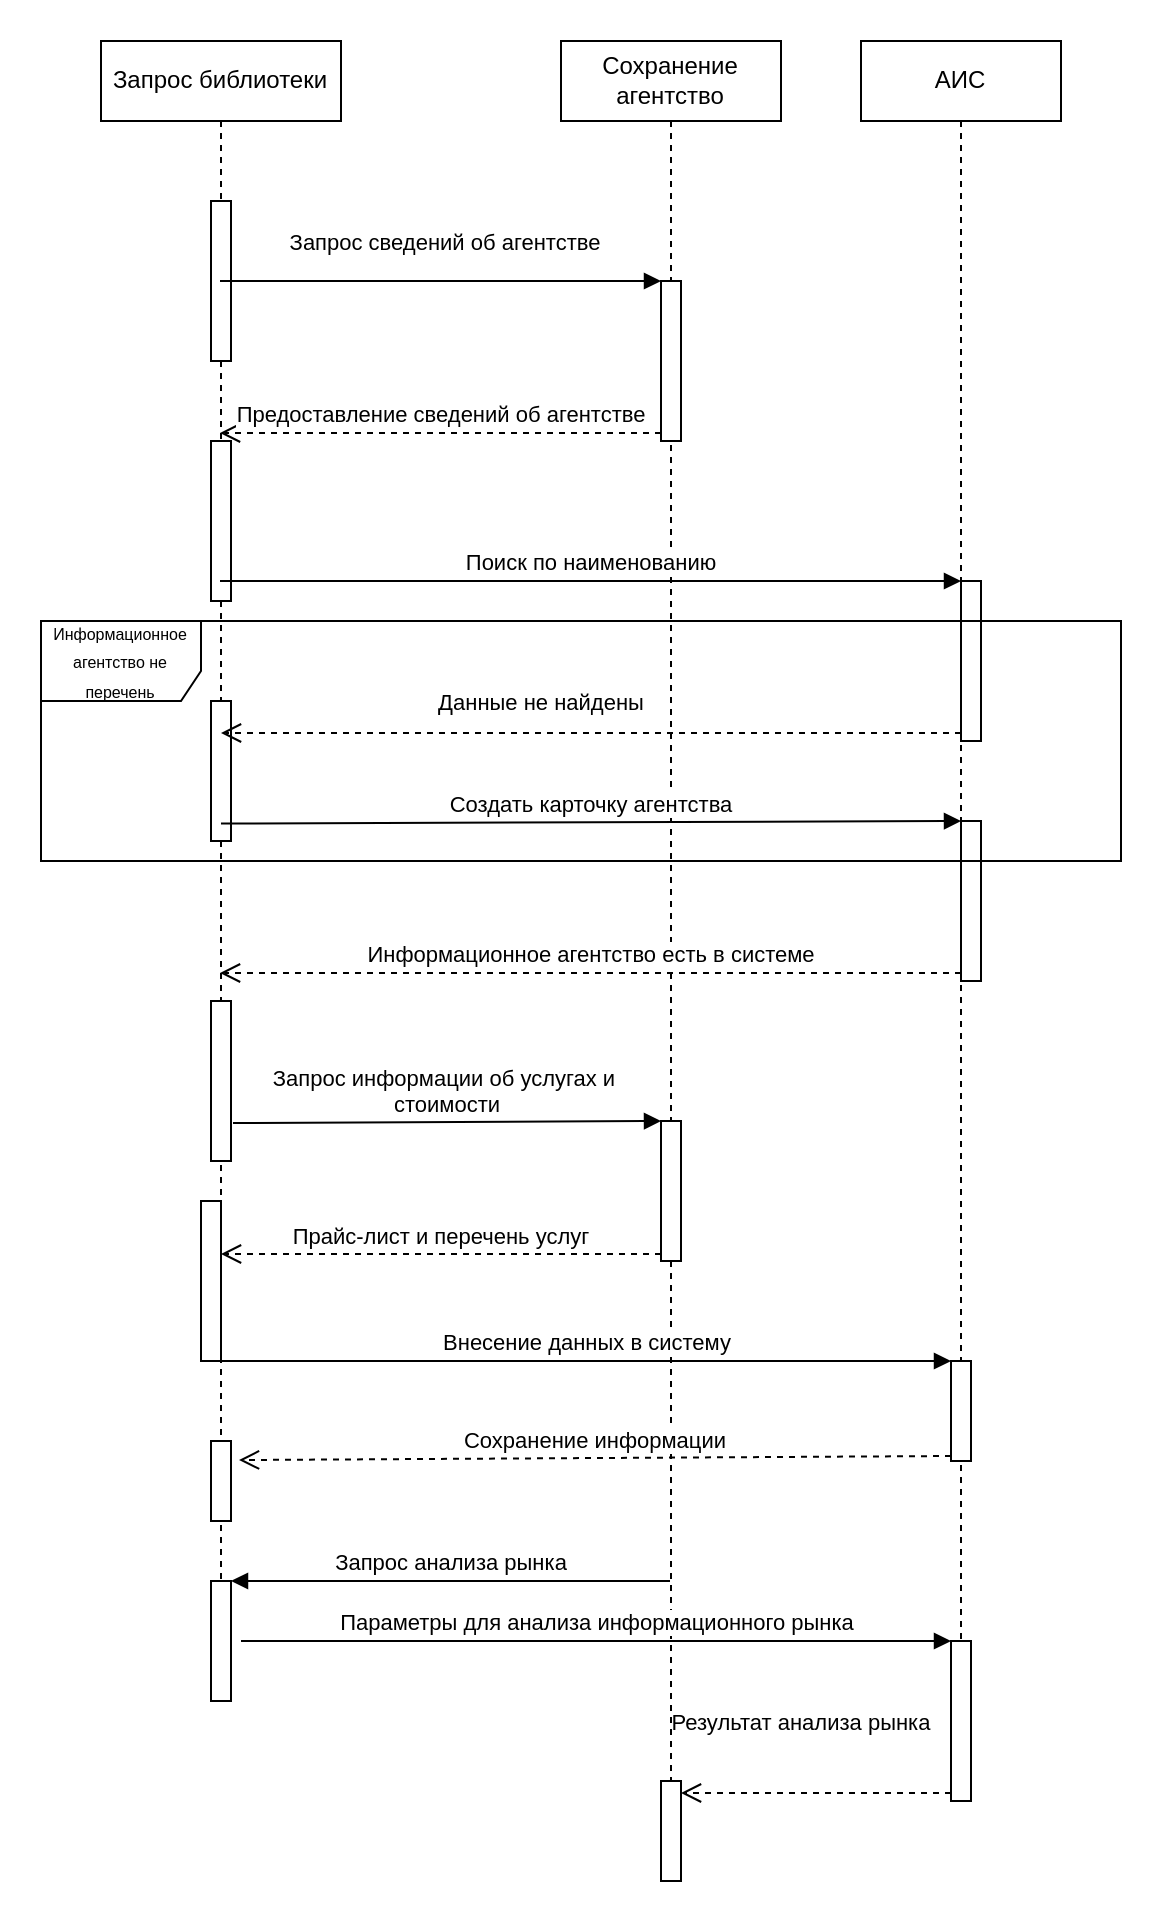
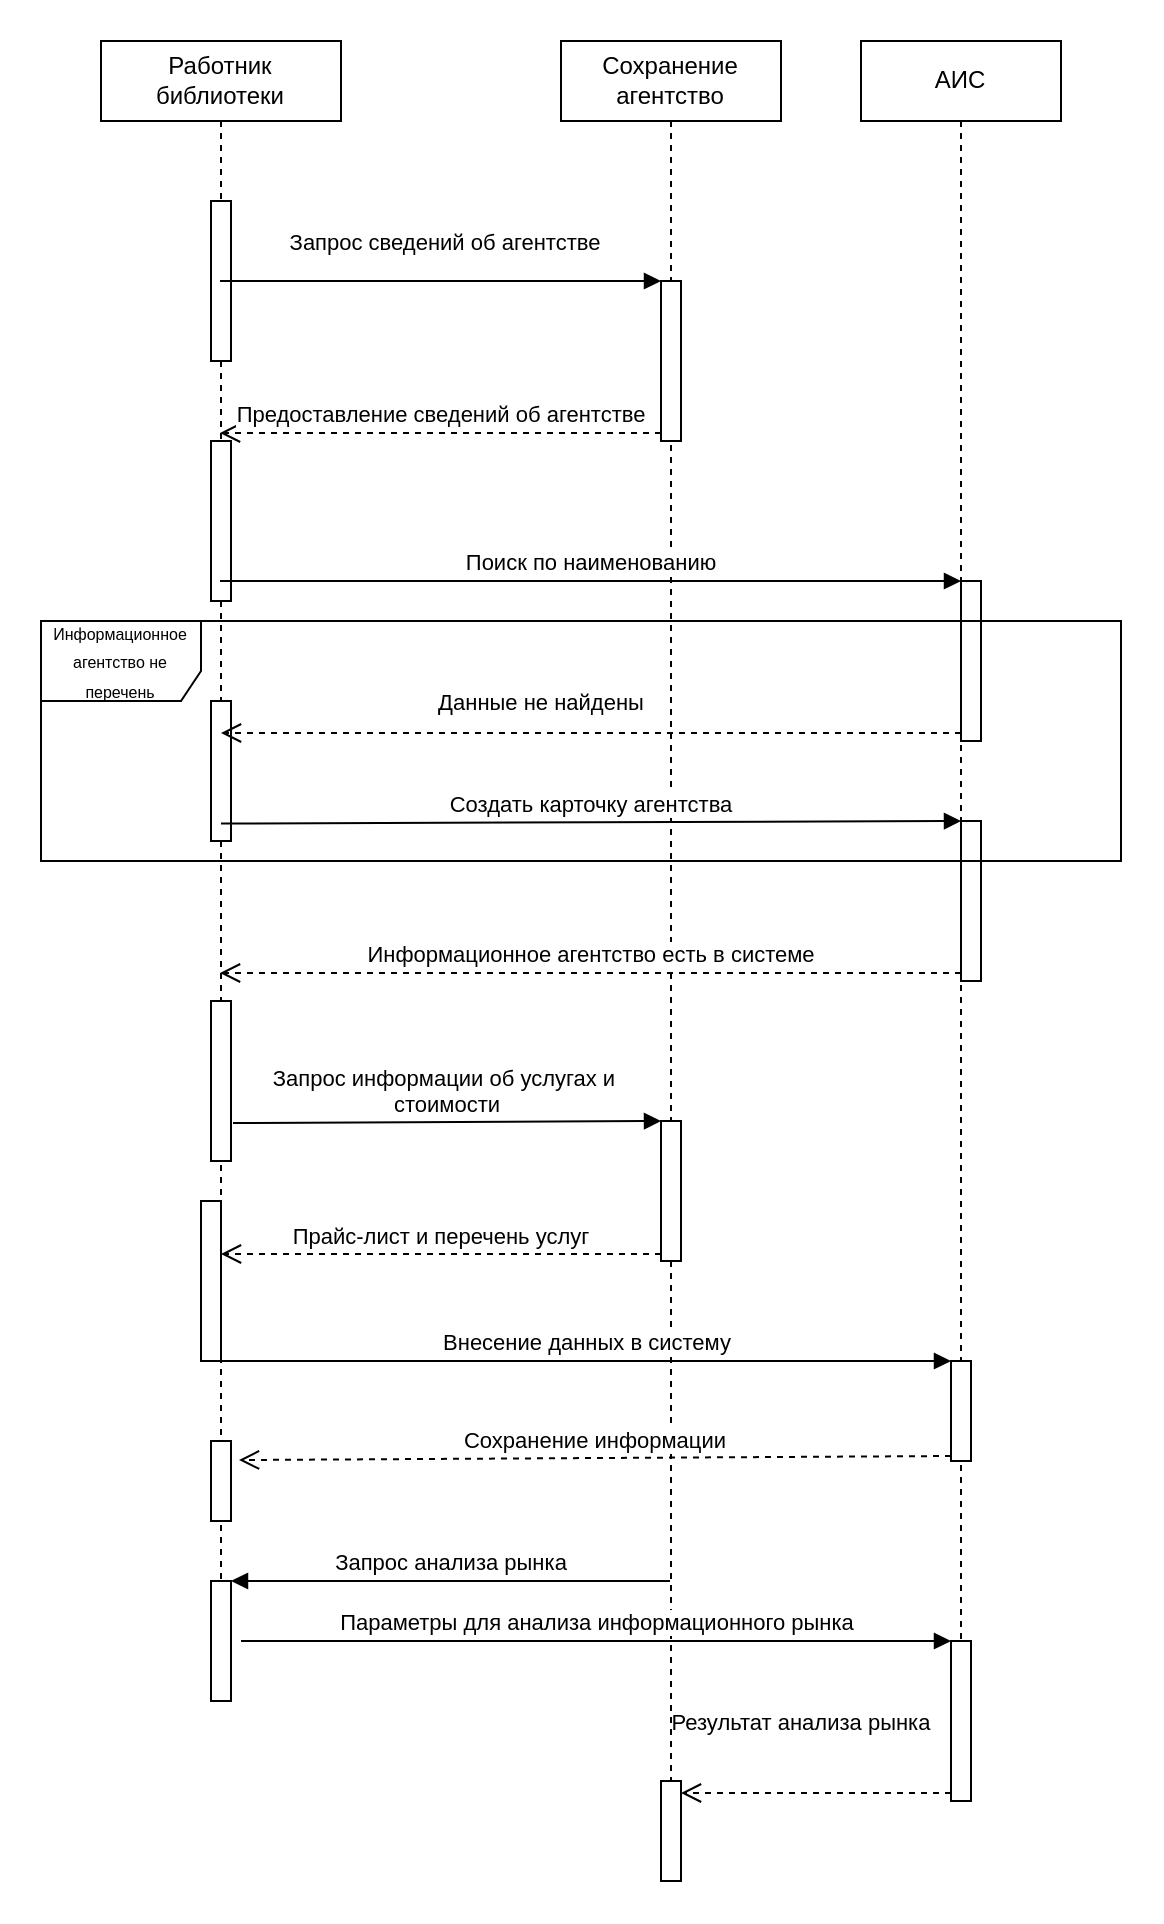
(221, 81) -> (221, 81)
